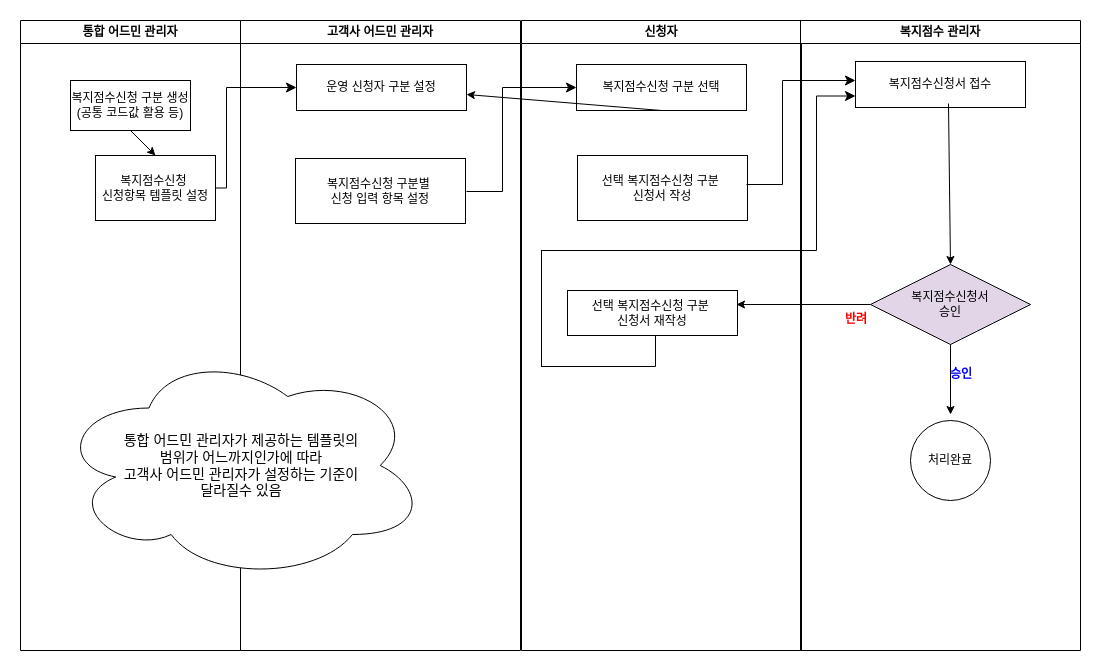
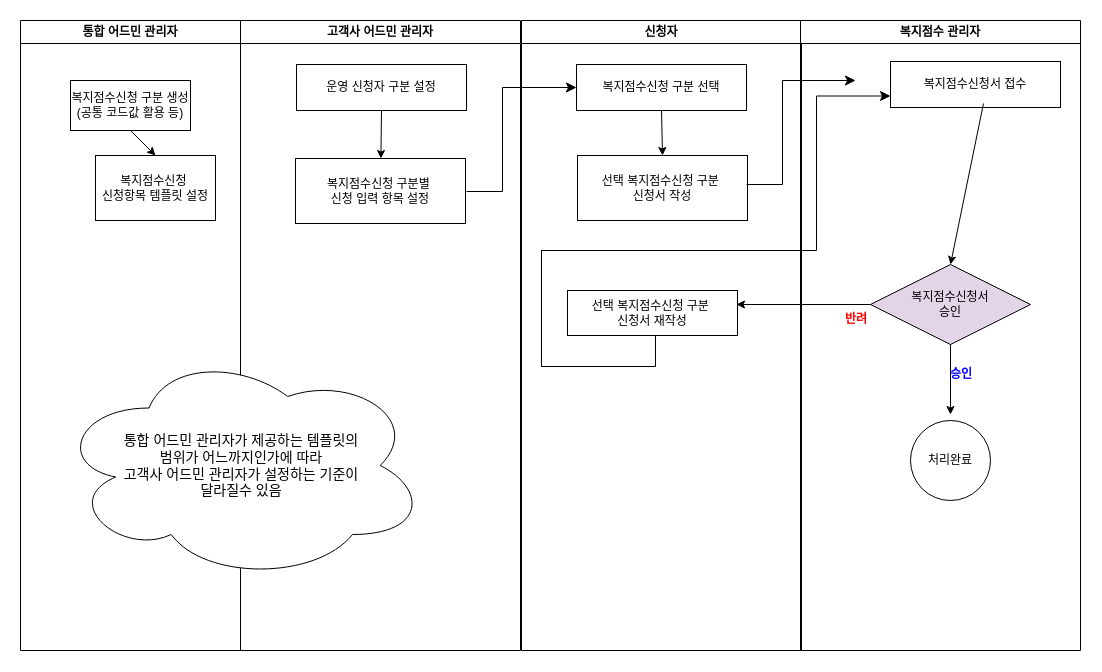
(941, 85) -> (976, 85)
(568, 103) -> (662, 130)
(227, 113) -> none
none -> (381, 131)
